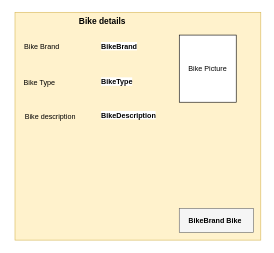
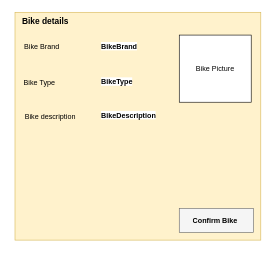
(105, 21) -> (48, 21)
(208, 69) -> (215, 69)
(215, 205) -> (215, 205)
